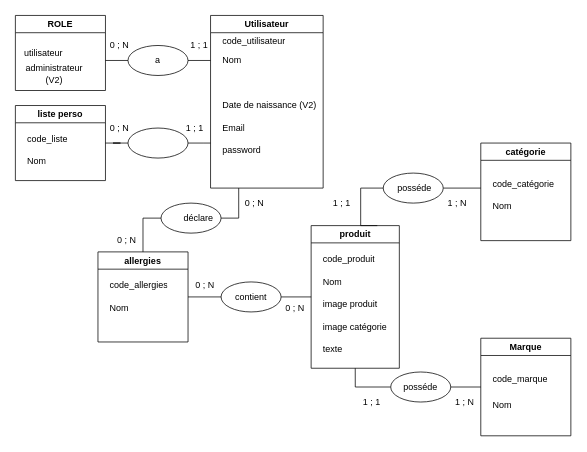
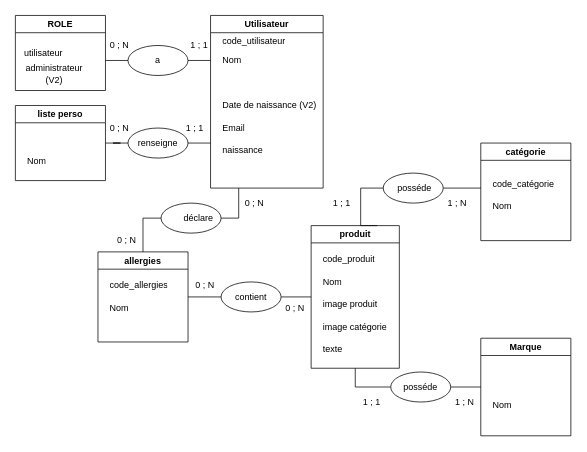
(49, 139) -> none
none -> (158, 143)
(243, 150) -> (244, 150)
(525, 379) -> none
